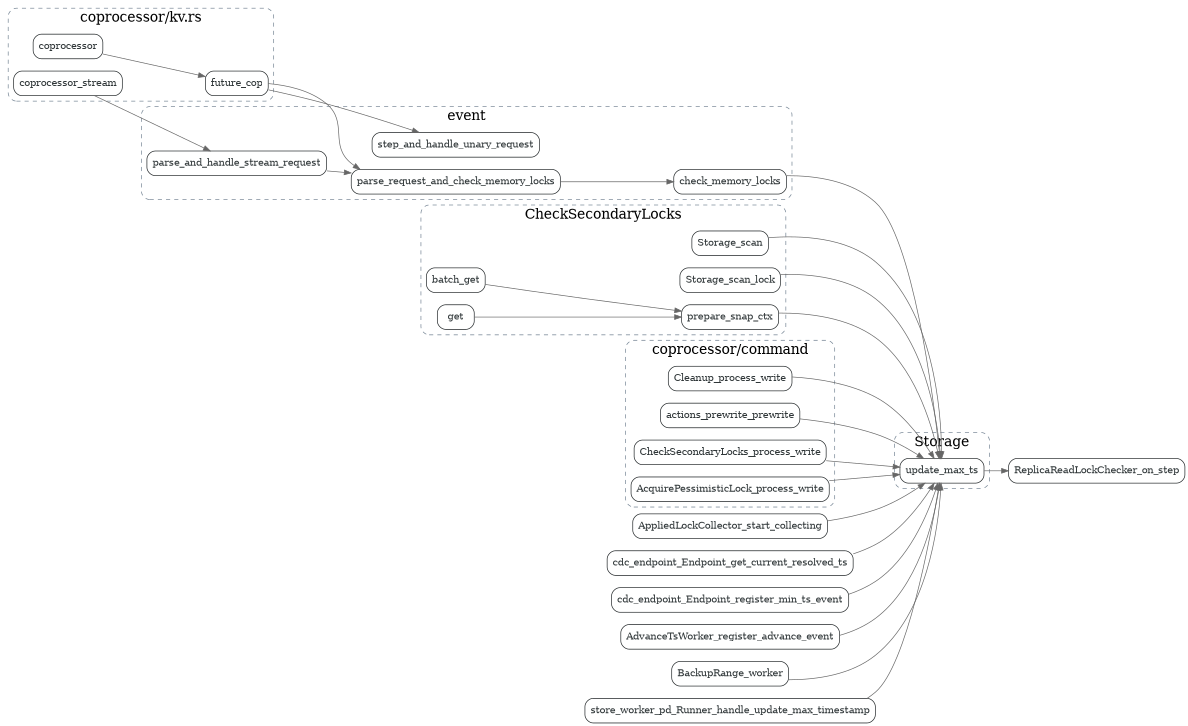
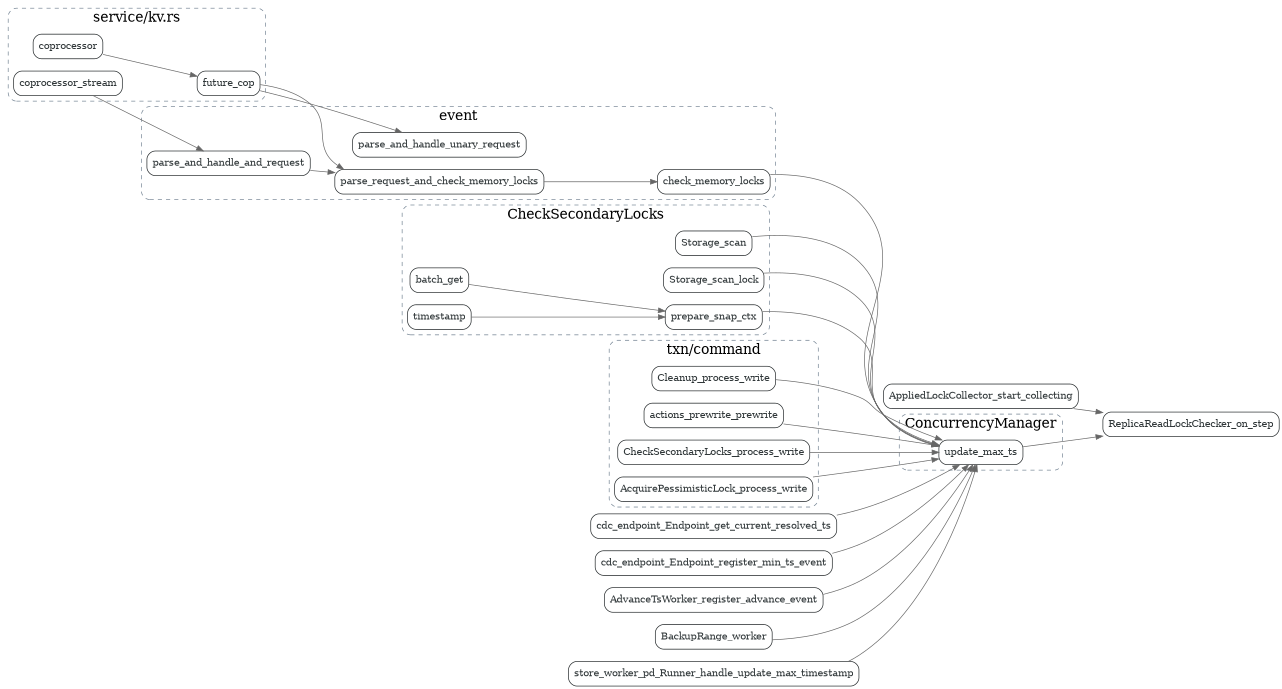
(141, 18) -> (137, 18)
(456, 145) -> (439, 145)
(237, 163) -> (229, 163)
(456, 317) -> (439, 317)
(730, 351) -> (714, 351)
(942, 443) -> (981, 424)
(876, 510) -> (1085, 410)
